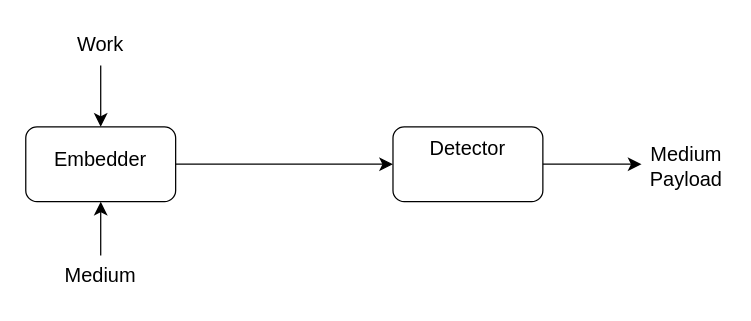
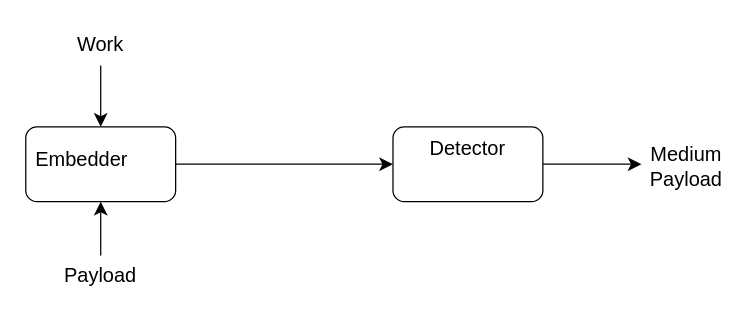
(101, 159) -> (82, 159)
(101, 276) -> (101, 276)
